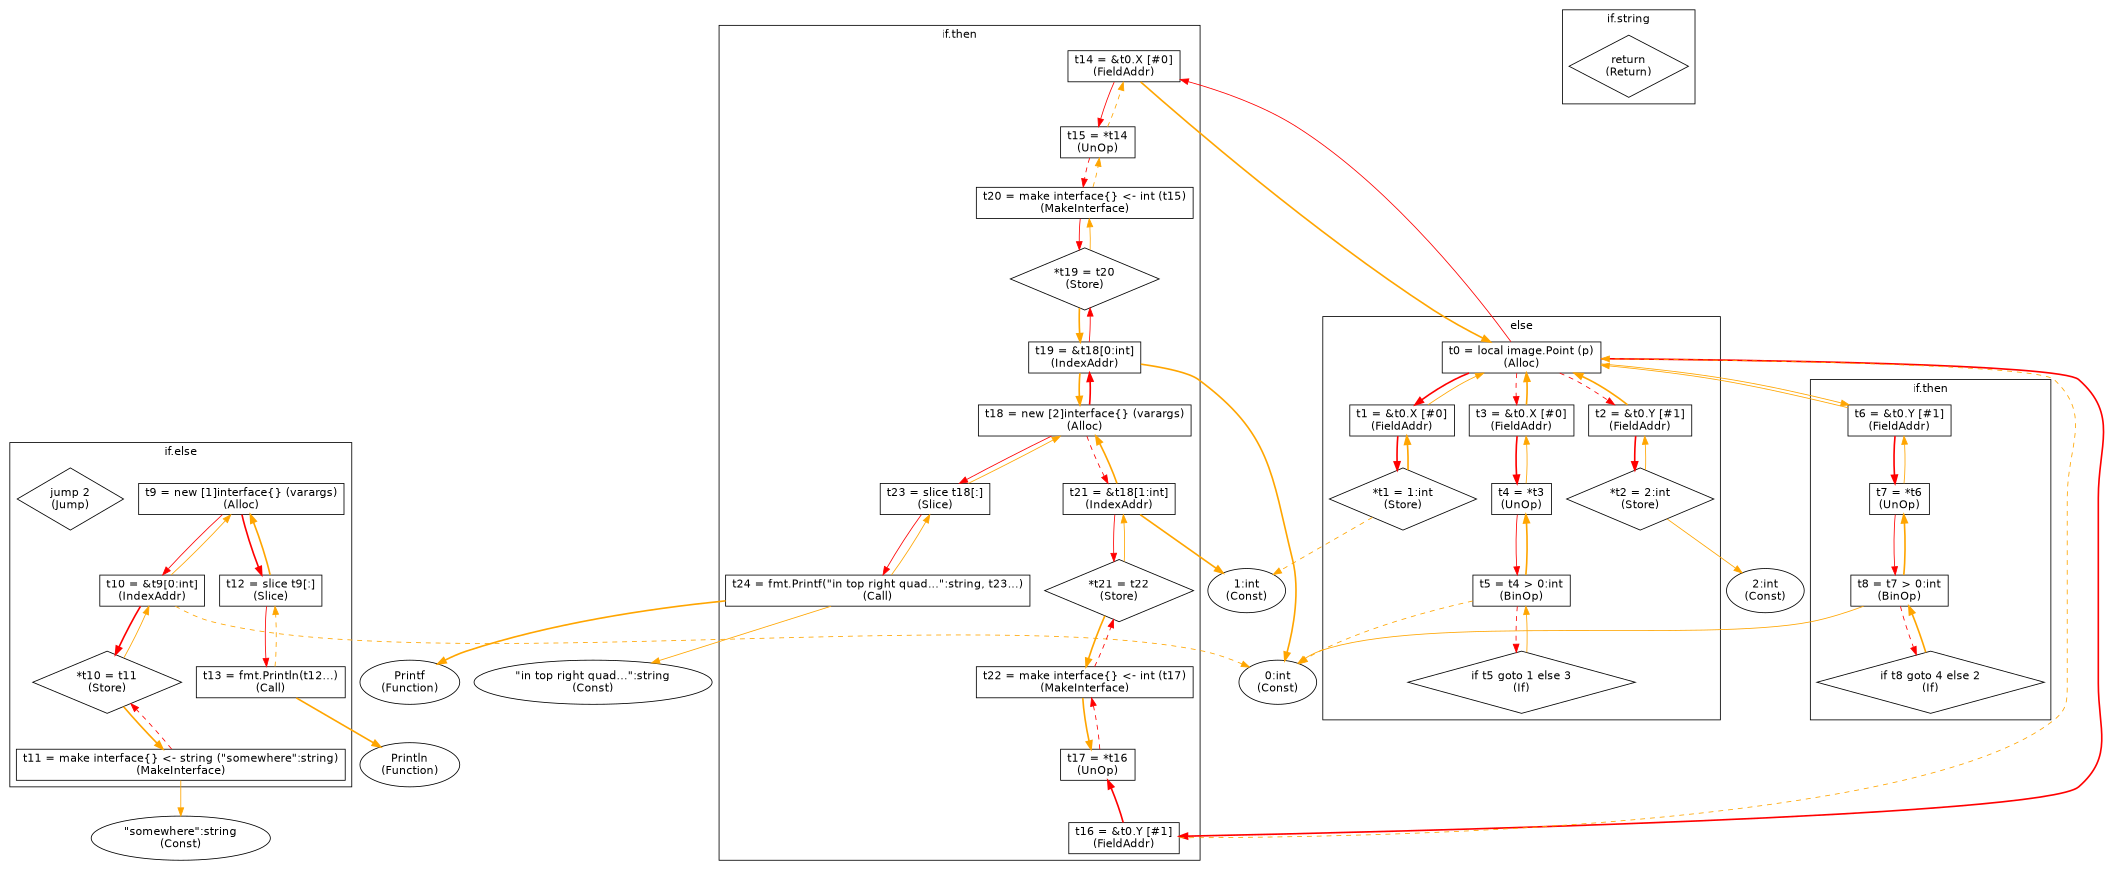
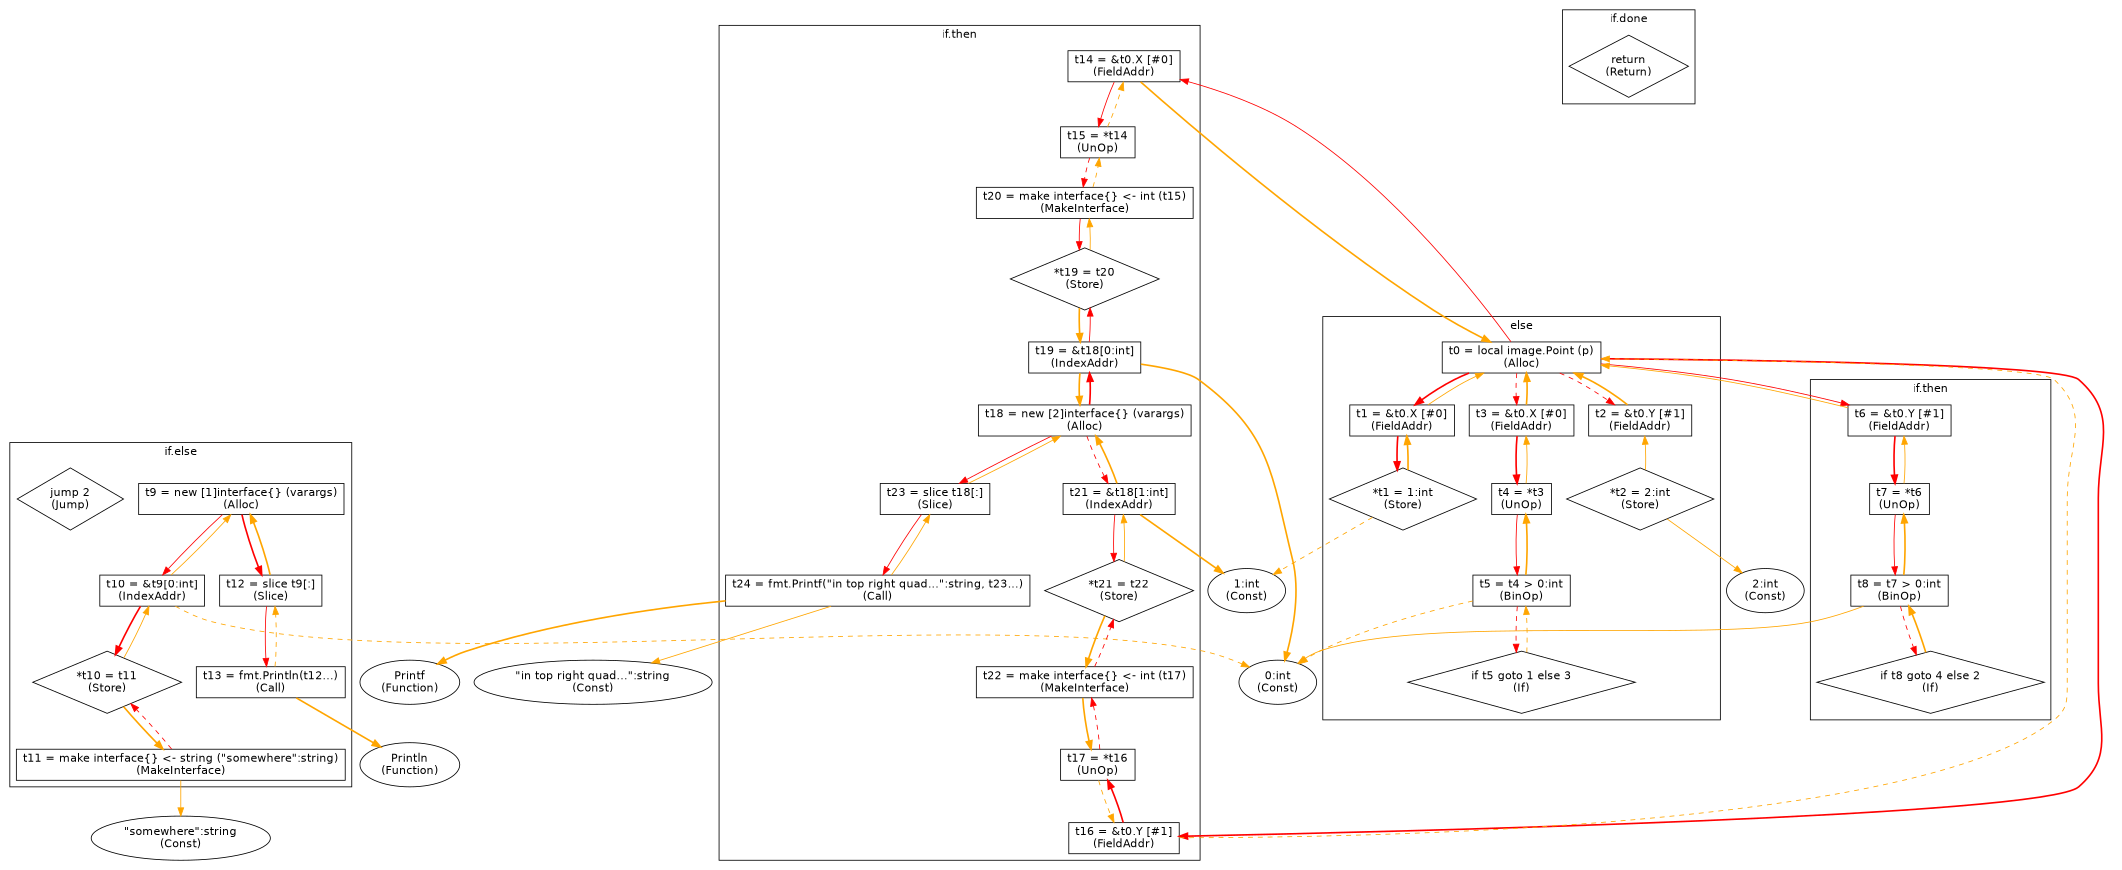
(1629, 19) -> (1629, 19)
(1722, 378) -> (1722, 378)
(1635, 449) -> none
(1527, 636) -> (1527, 636)
none -> (1104, 798)
